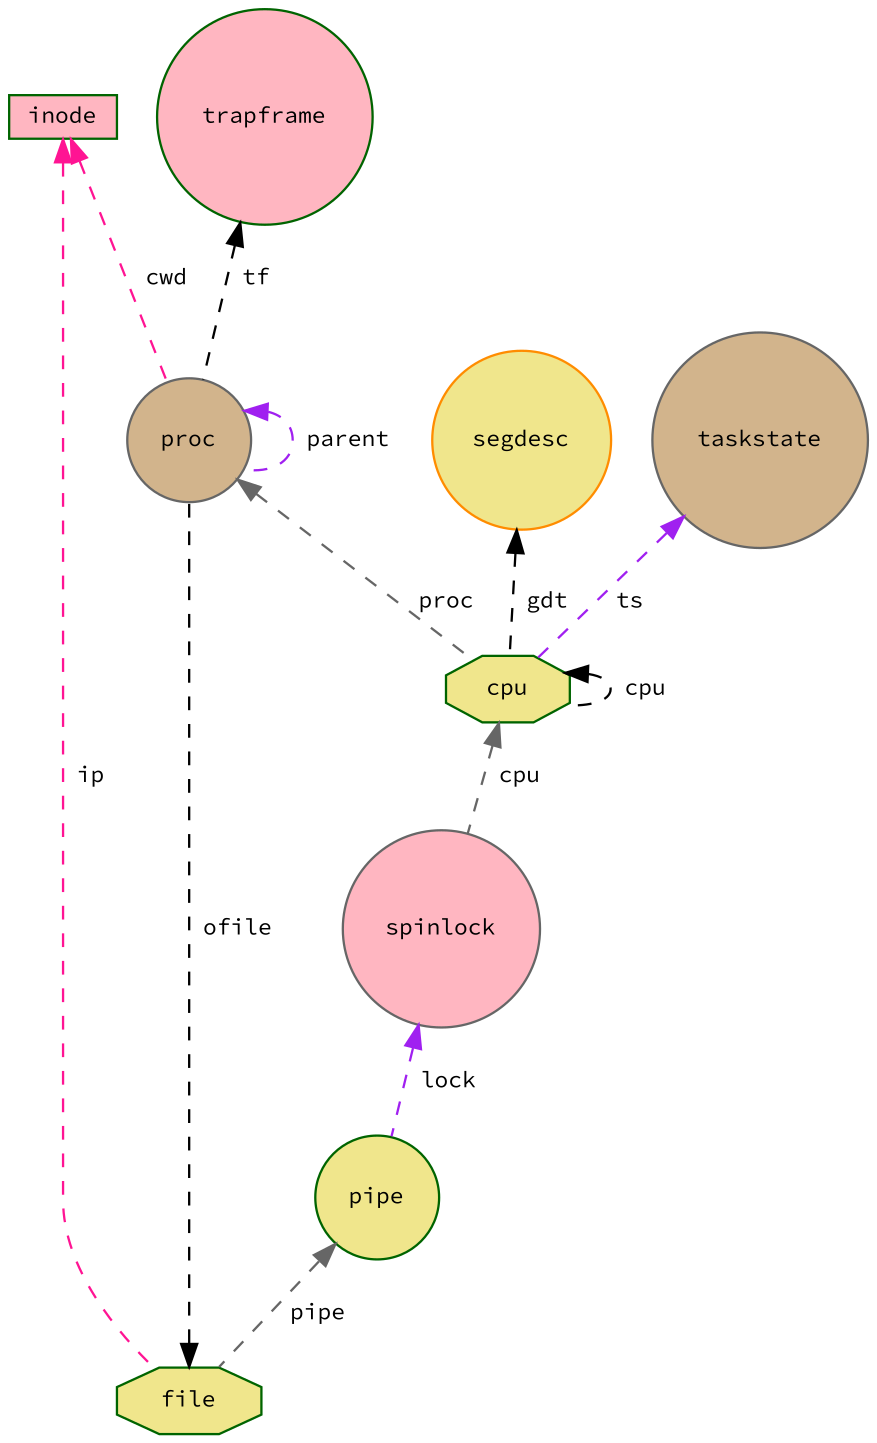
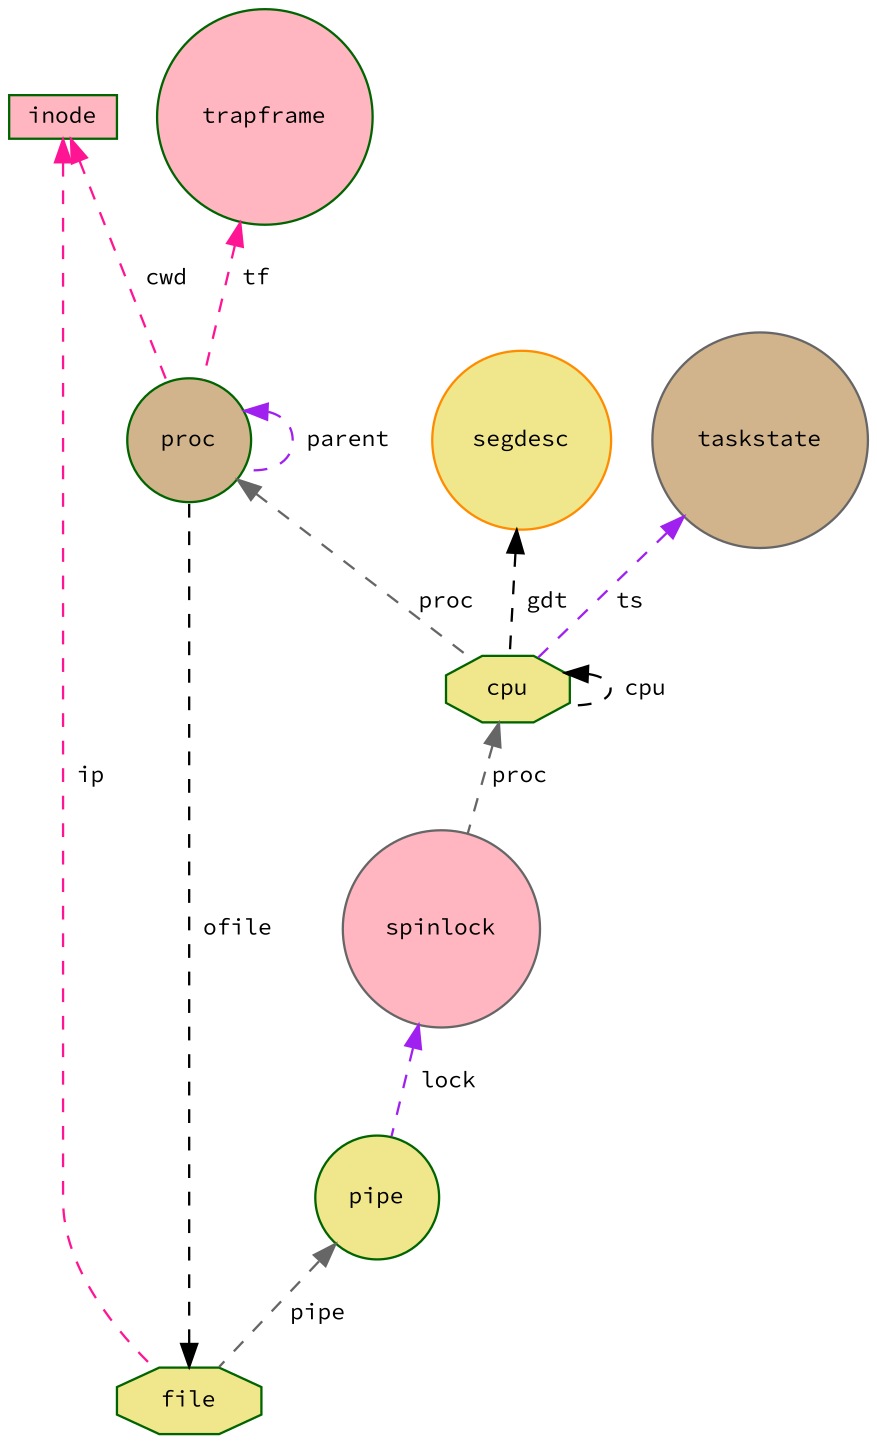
(219, 312) -> (219, 312)
(189, 440) -> (189, 440)
(514, 776) -> (514, 776)
